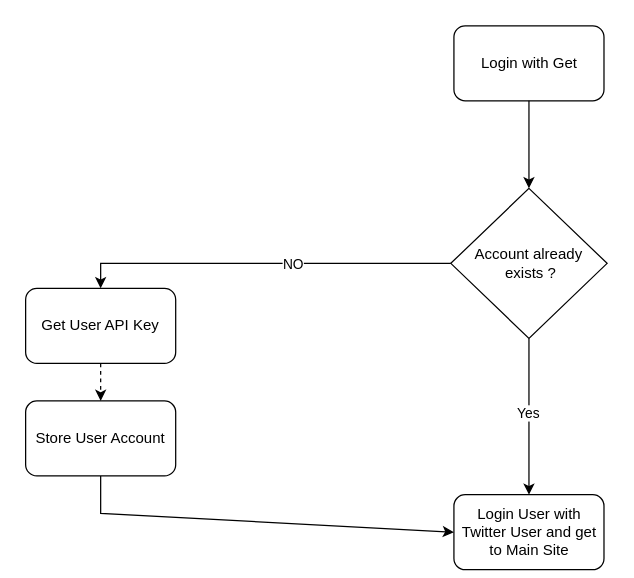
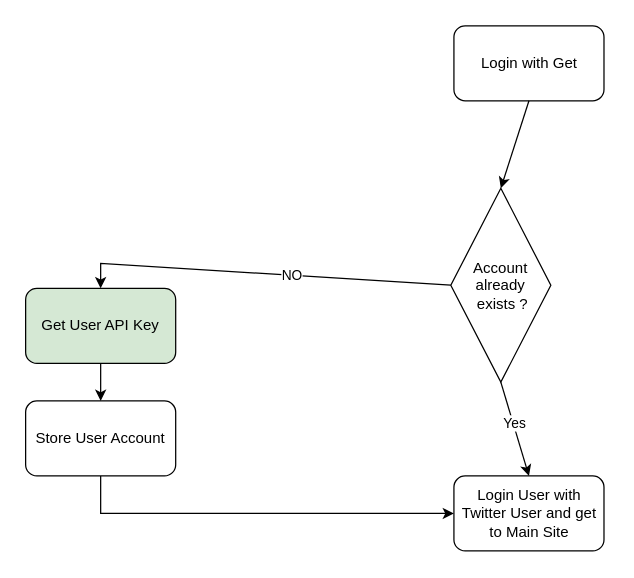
(529, 263) -> (501, 285)
(101, 326) -> (101, 326)
(101, 378) -> (101, 378)
(529, 532) -> (529, 513)
